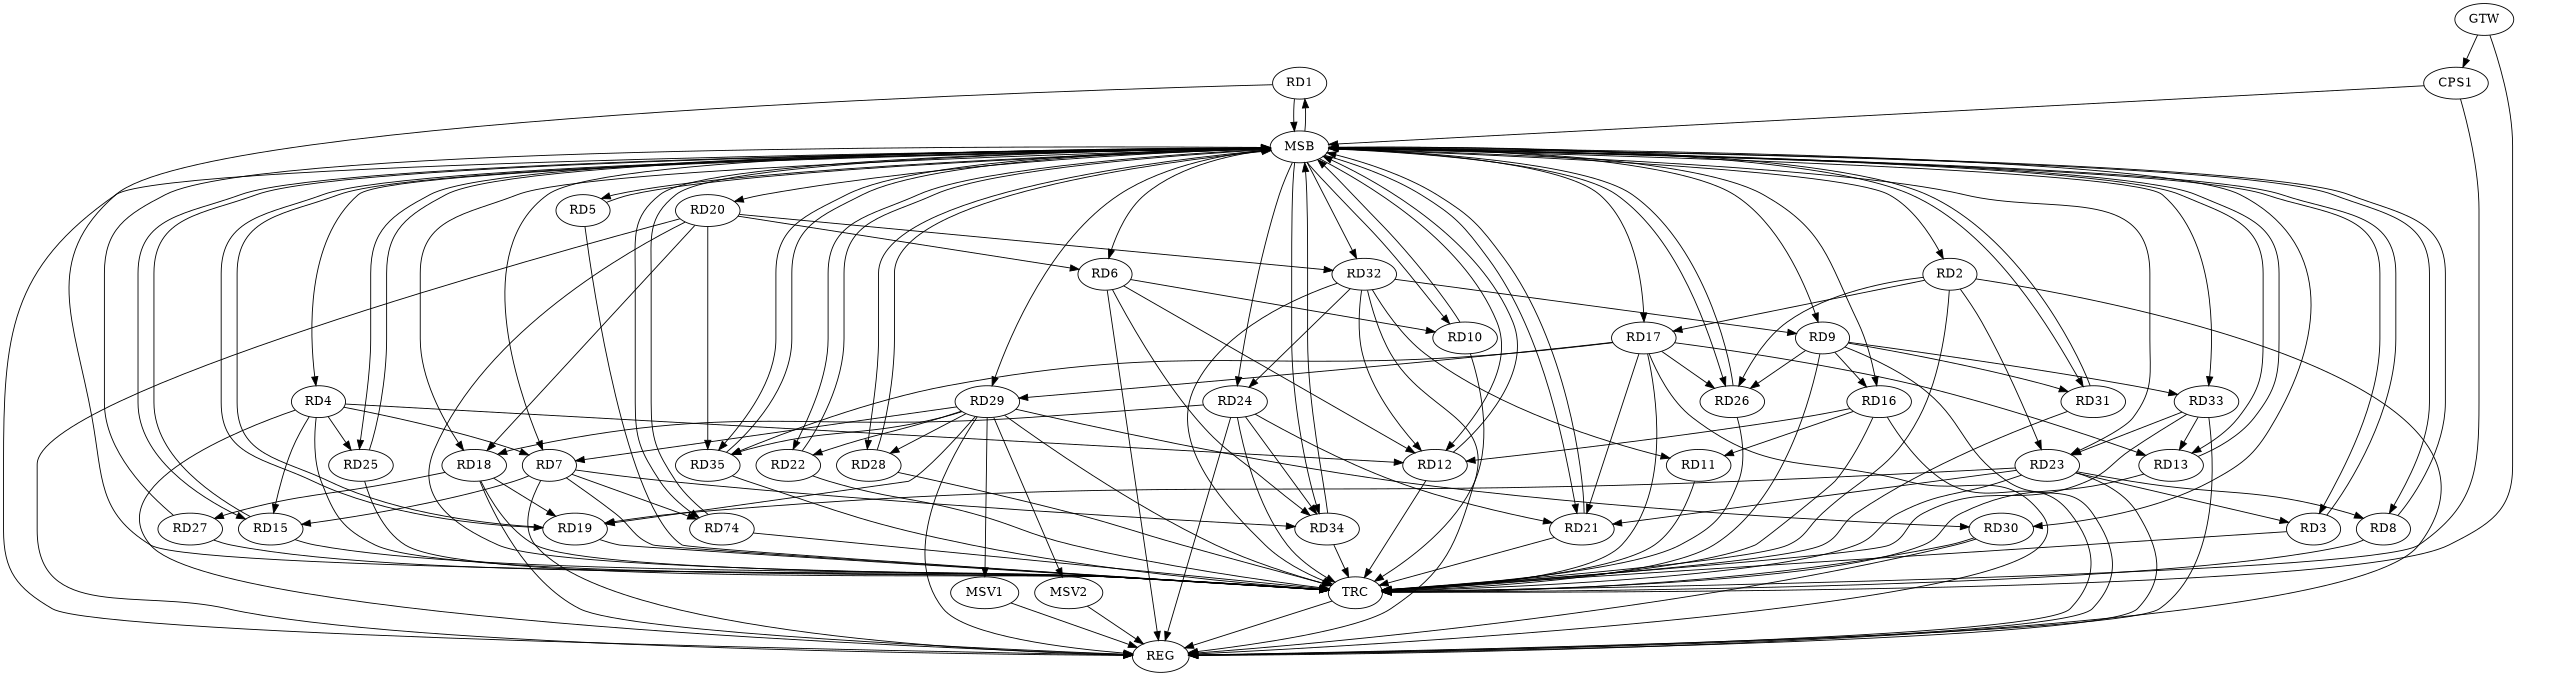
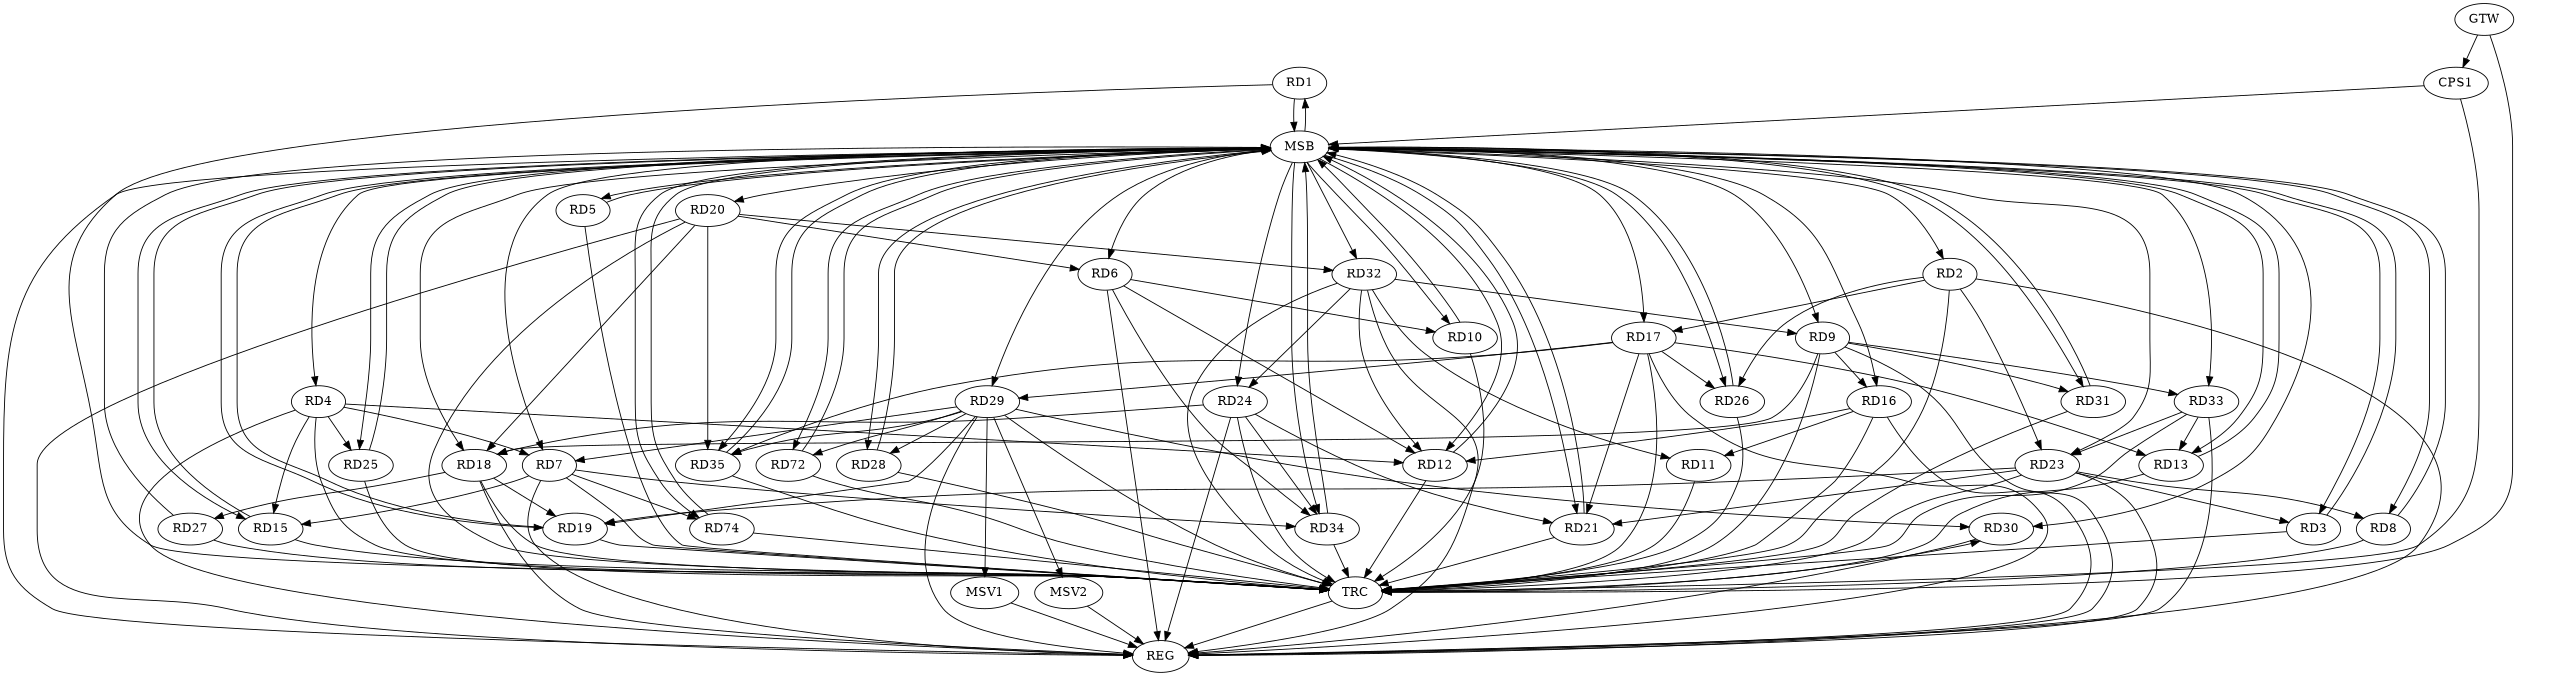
(1782, 367) -> (1280, 440)
(788, 465) -> (788, 465)
(1684, 580) -> (1678, 582)
